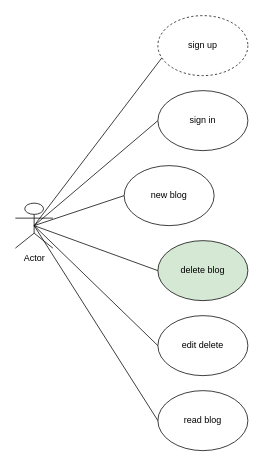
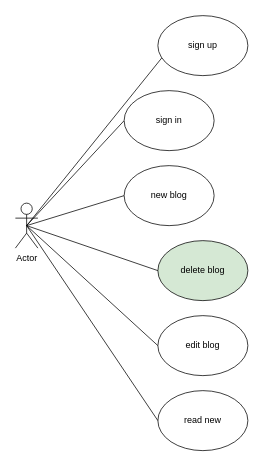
(203, 45) -> (203, 45)
(203, 120) -> (169, 120)
(34, 225) -> (27, 225)
(203, 345) -> (203, 345)
(203, 420) -> (203, 420)
